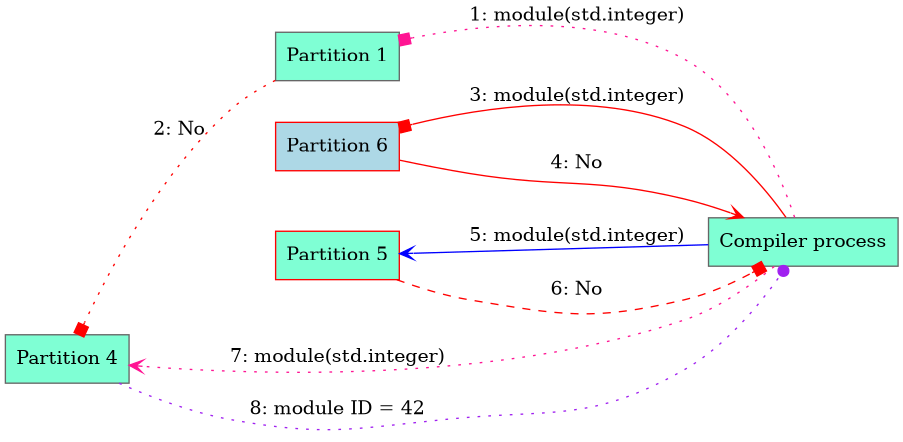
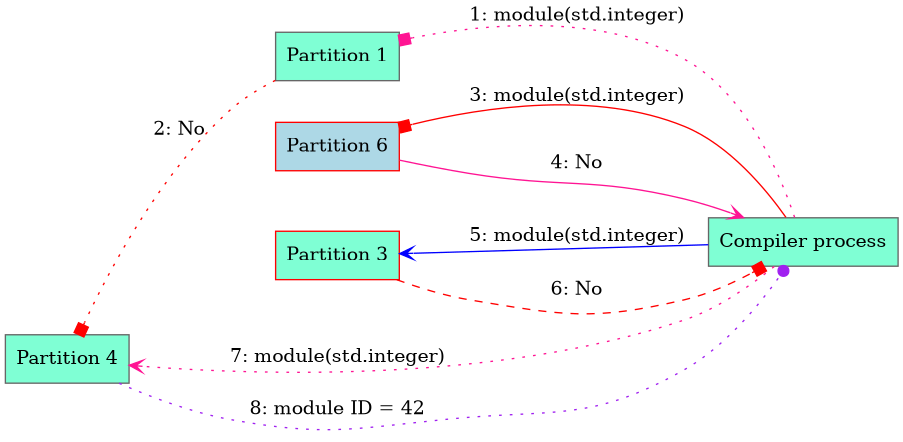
(566, 183) -> (566, 183)
(337, 255) -> (337, 255)
